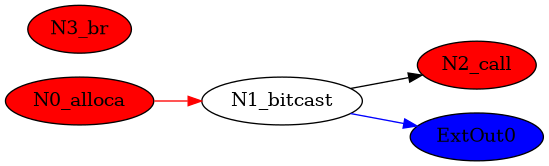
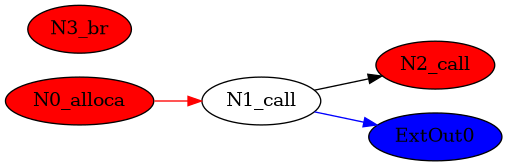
(282, 101) -> (261, 101)
